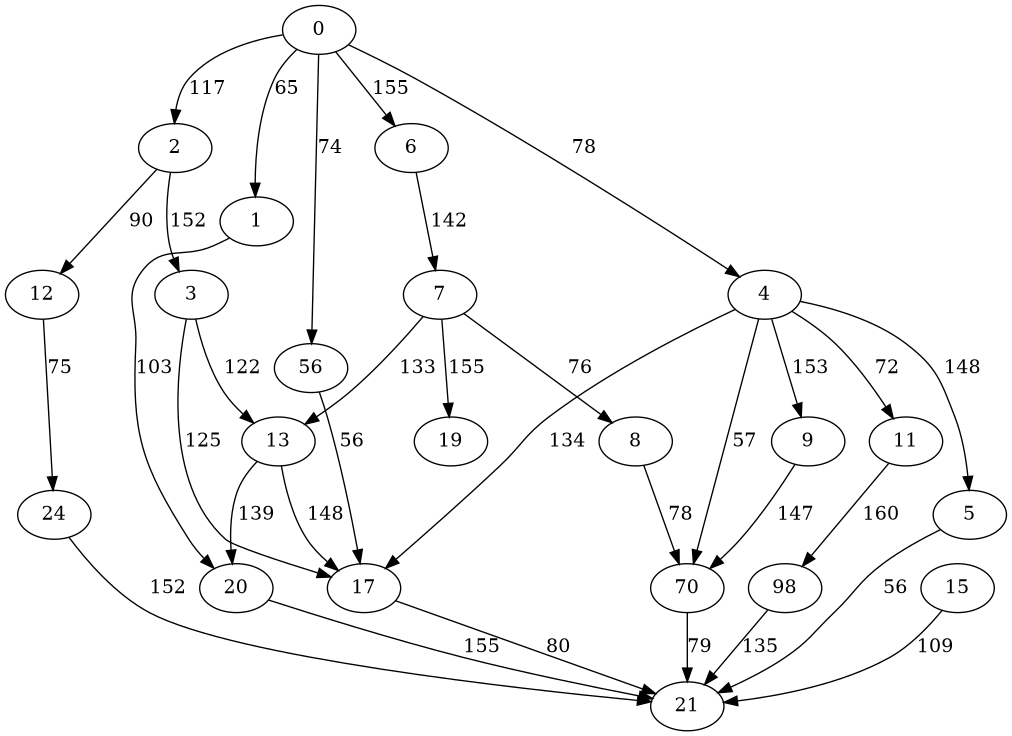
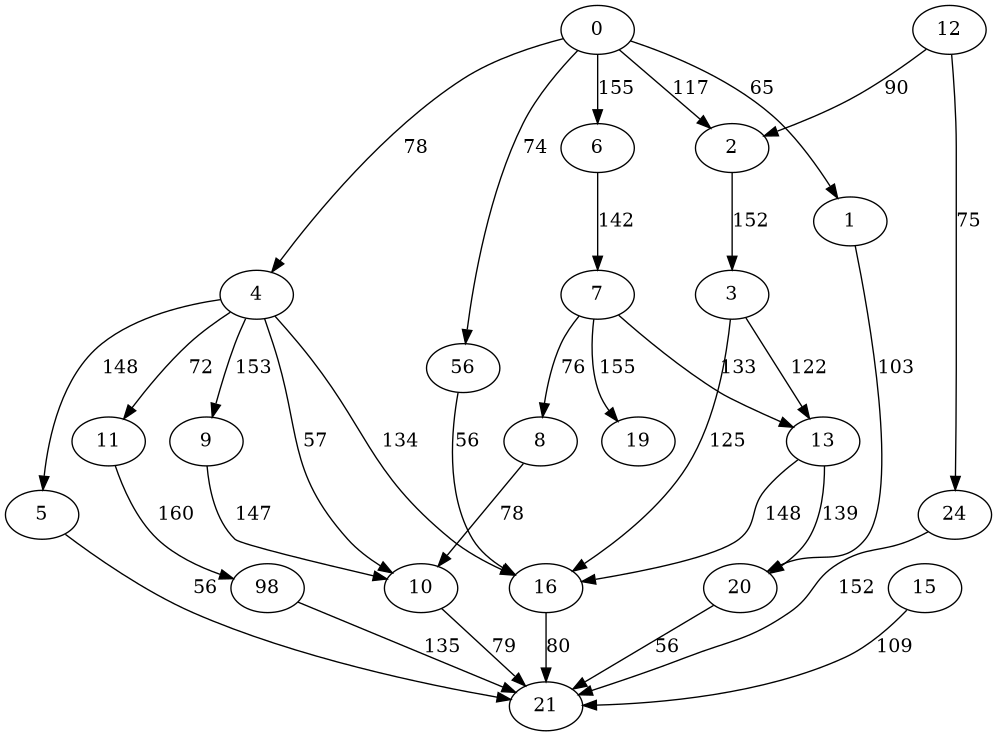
(113, 216) -> (855, 96)
(364, 588) -> (546, 588)
(687, 588) -> (421, 588)
(482, 647) -> (668, 647)
